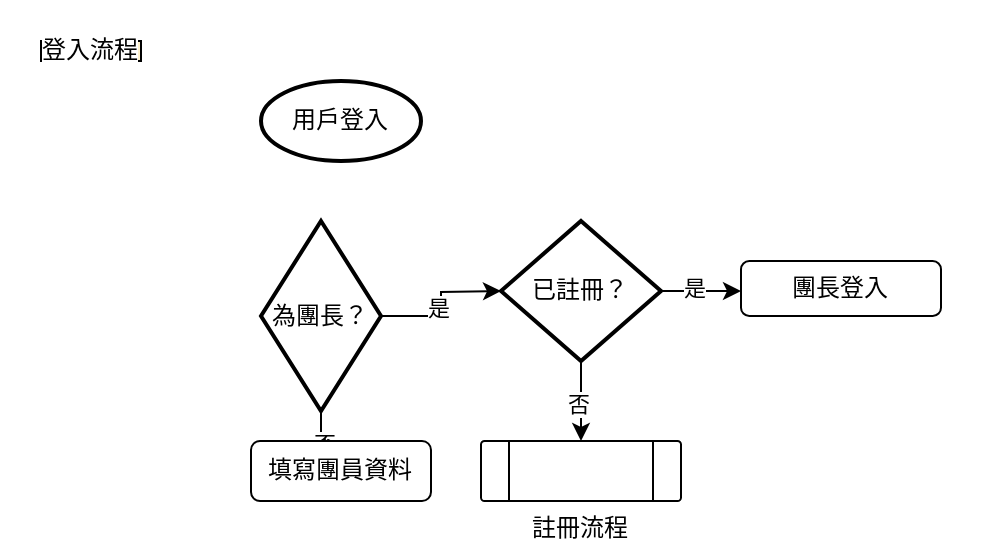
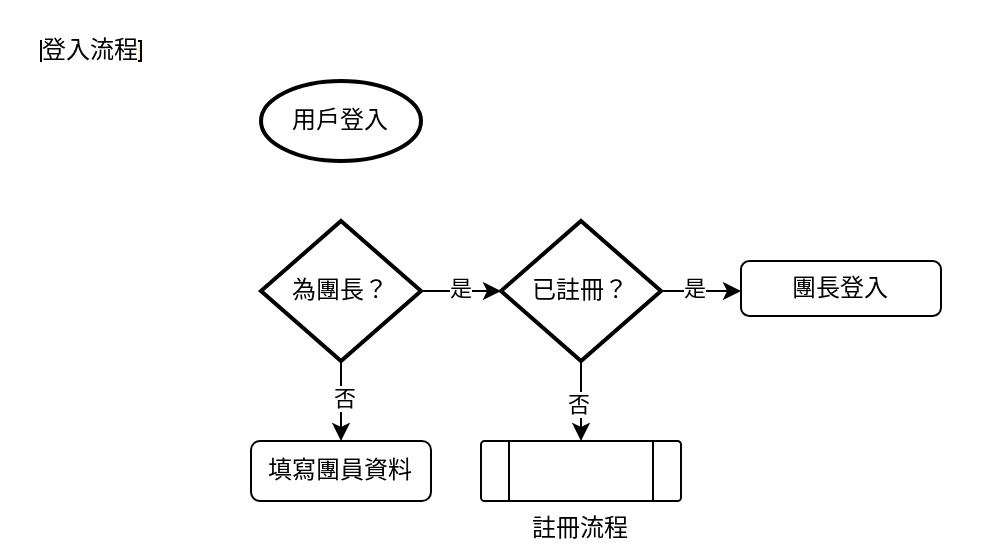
(321, 316) -> (341, 291)
